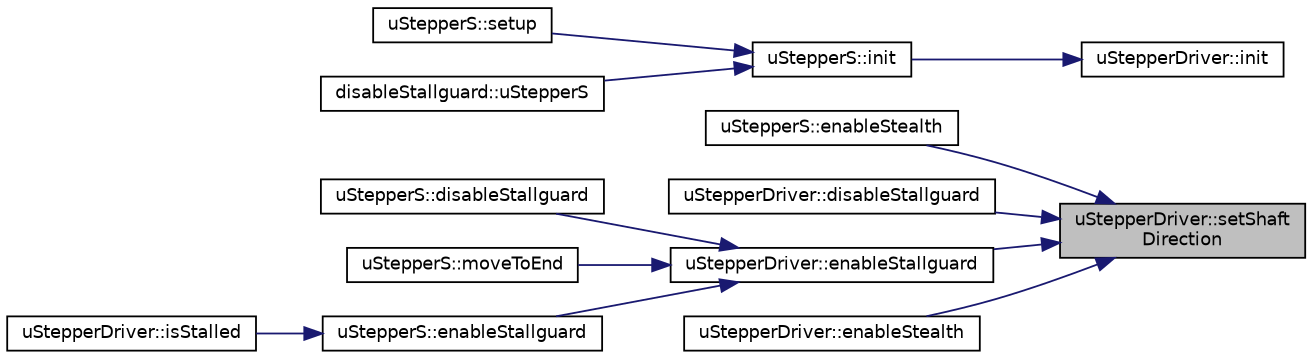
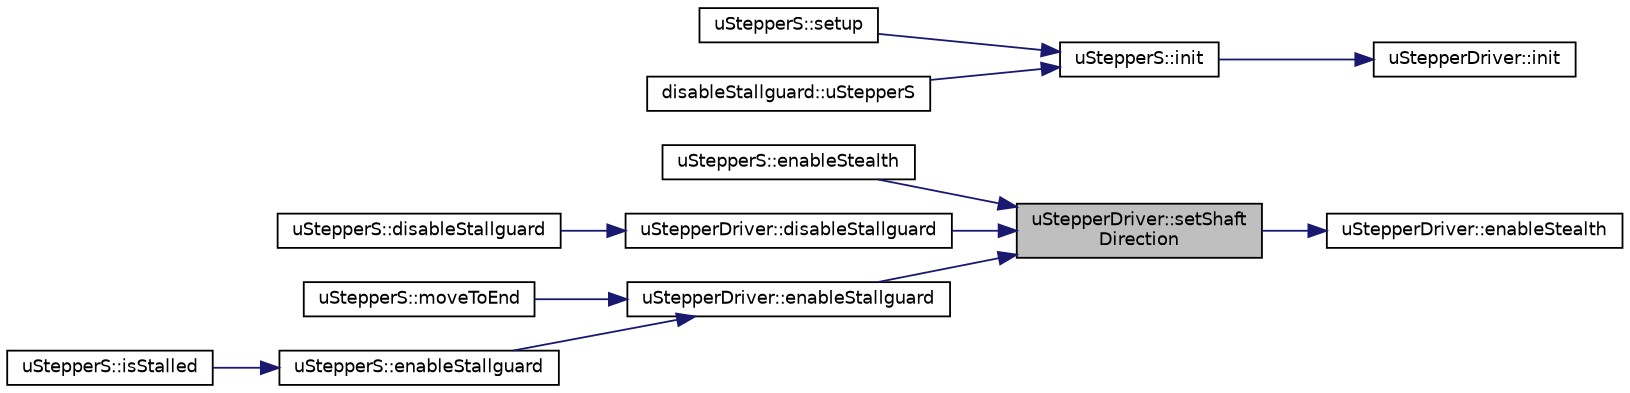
(638, 229) -> (584, 231)
(1013, 294) -> (1285, 231)
(132, 334) -> (110, 368)
